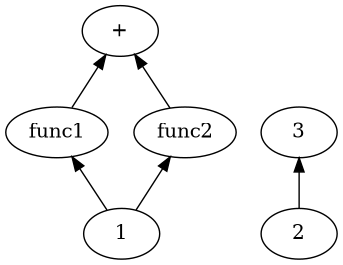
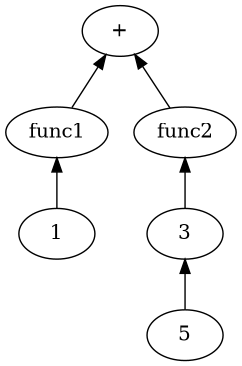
(149, 189) -> (185, 190)
(299, 234) -> (185, 335)
